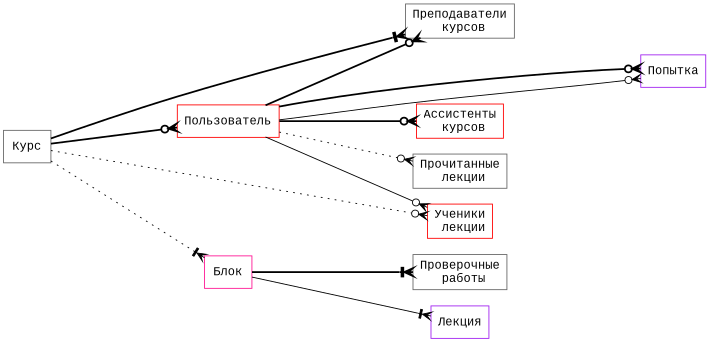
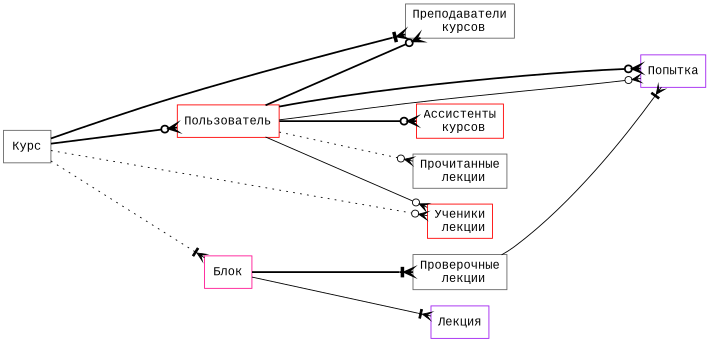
none -> (584, 183)
(460, 278) -> (460, 278)
